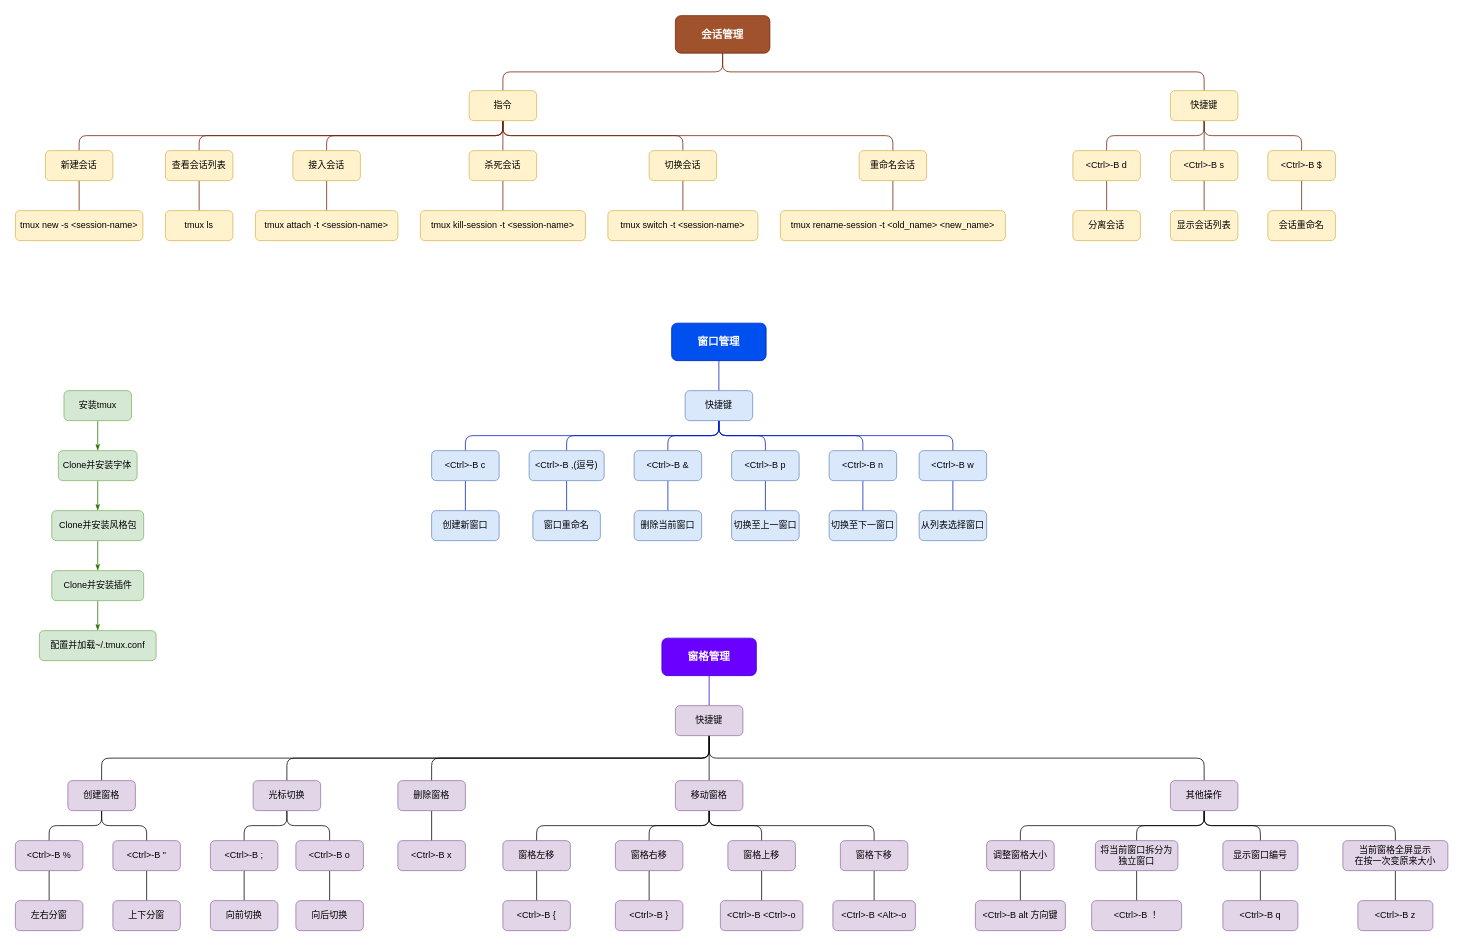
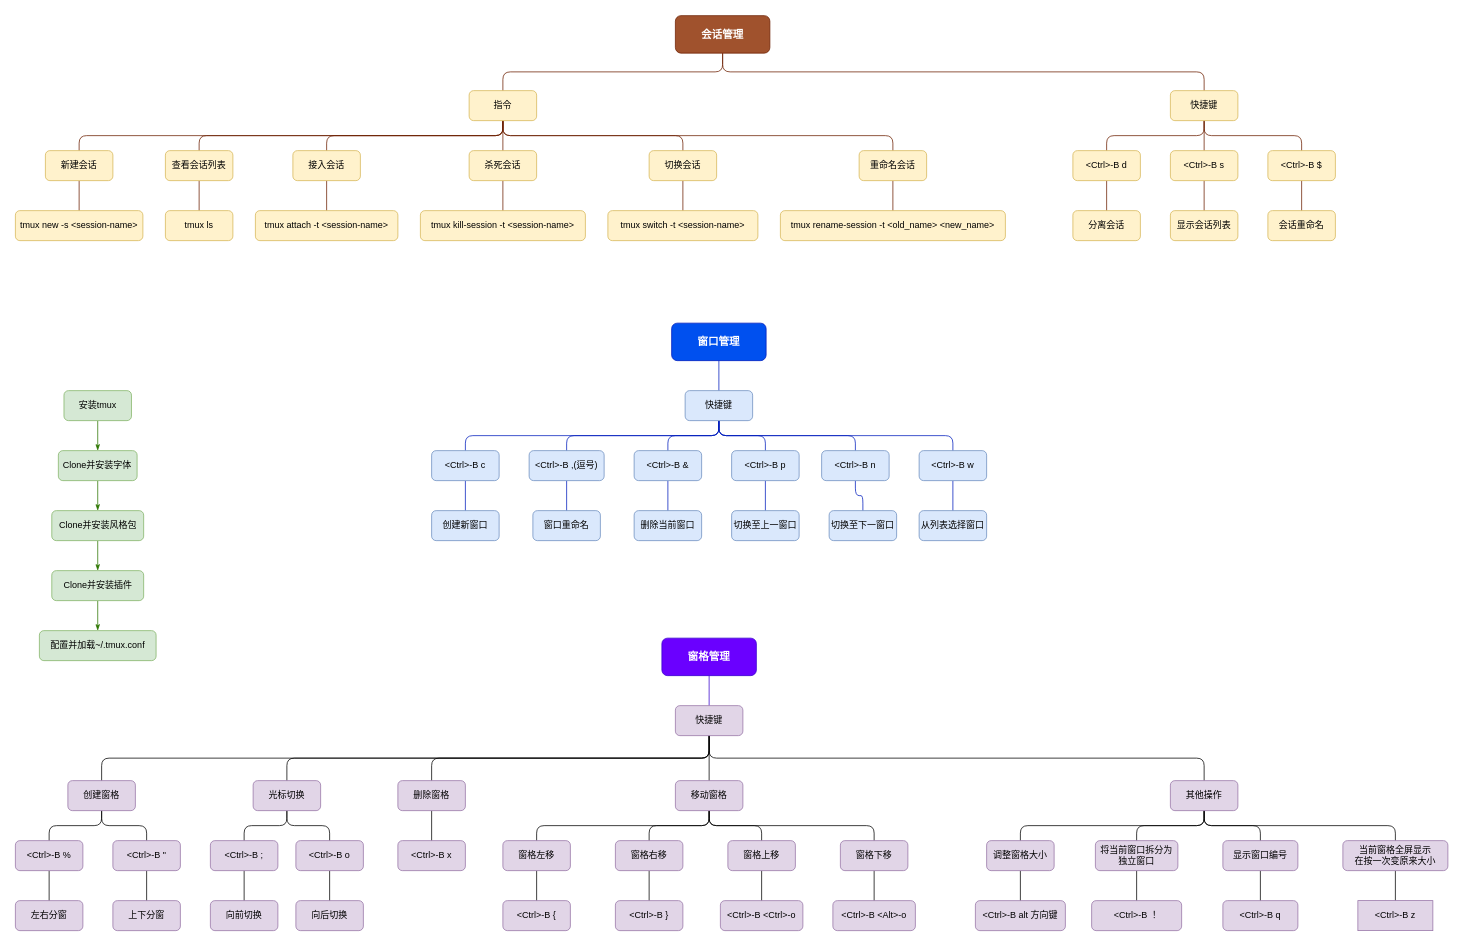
(863, 465) -> (855, 465)
(1395, 915) -> (1395, 915)
